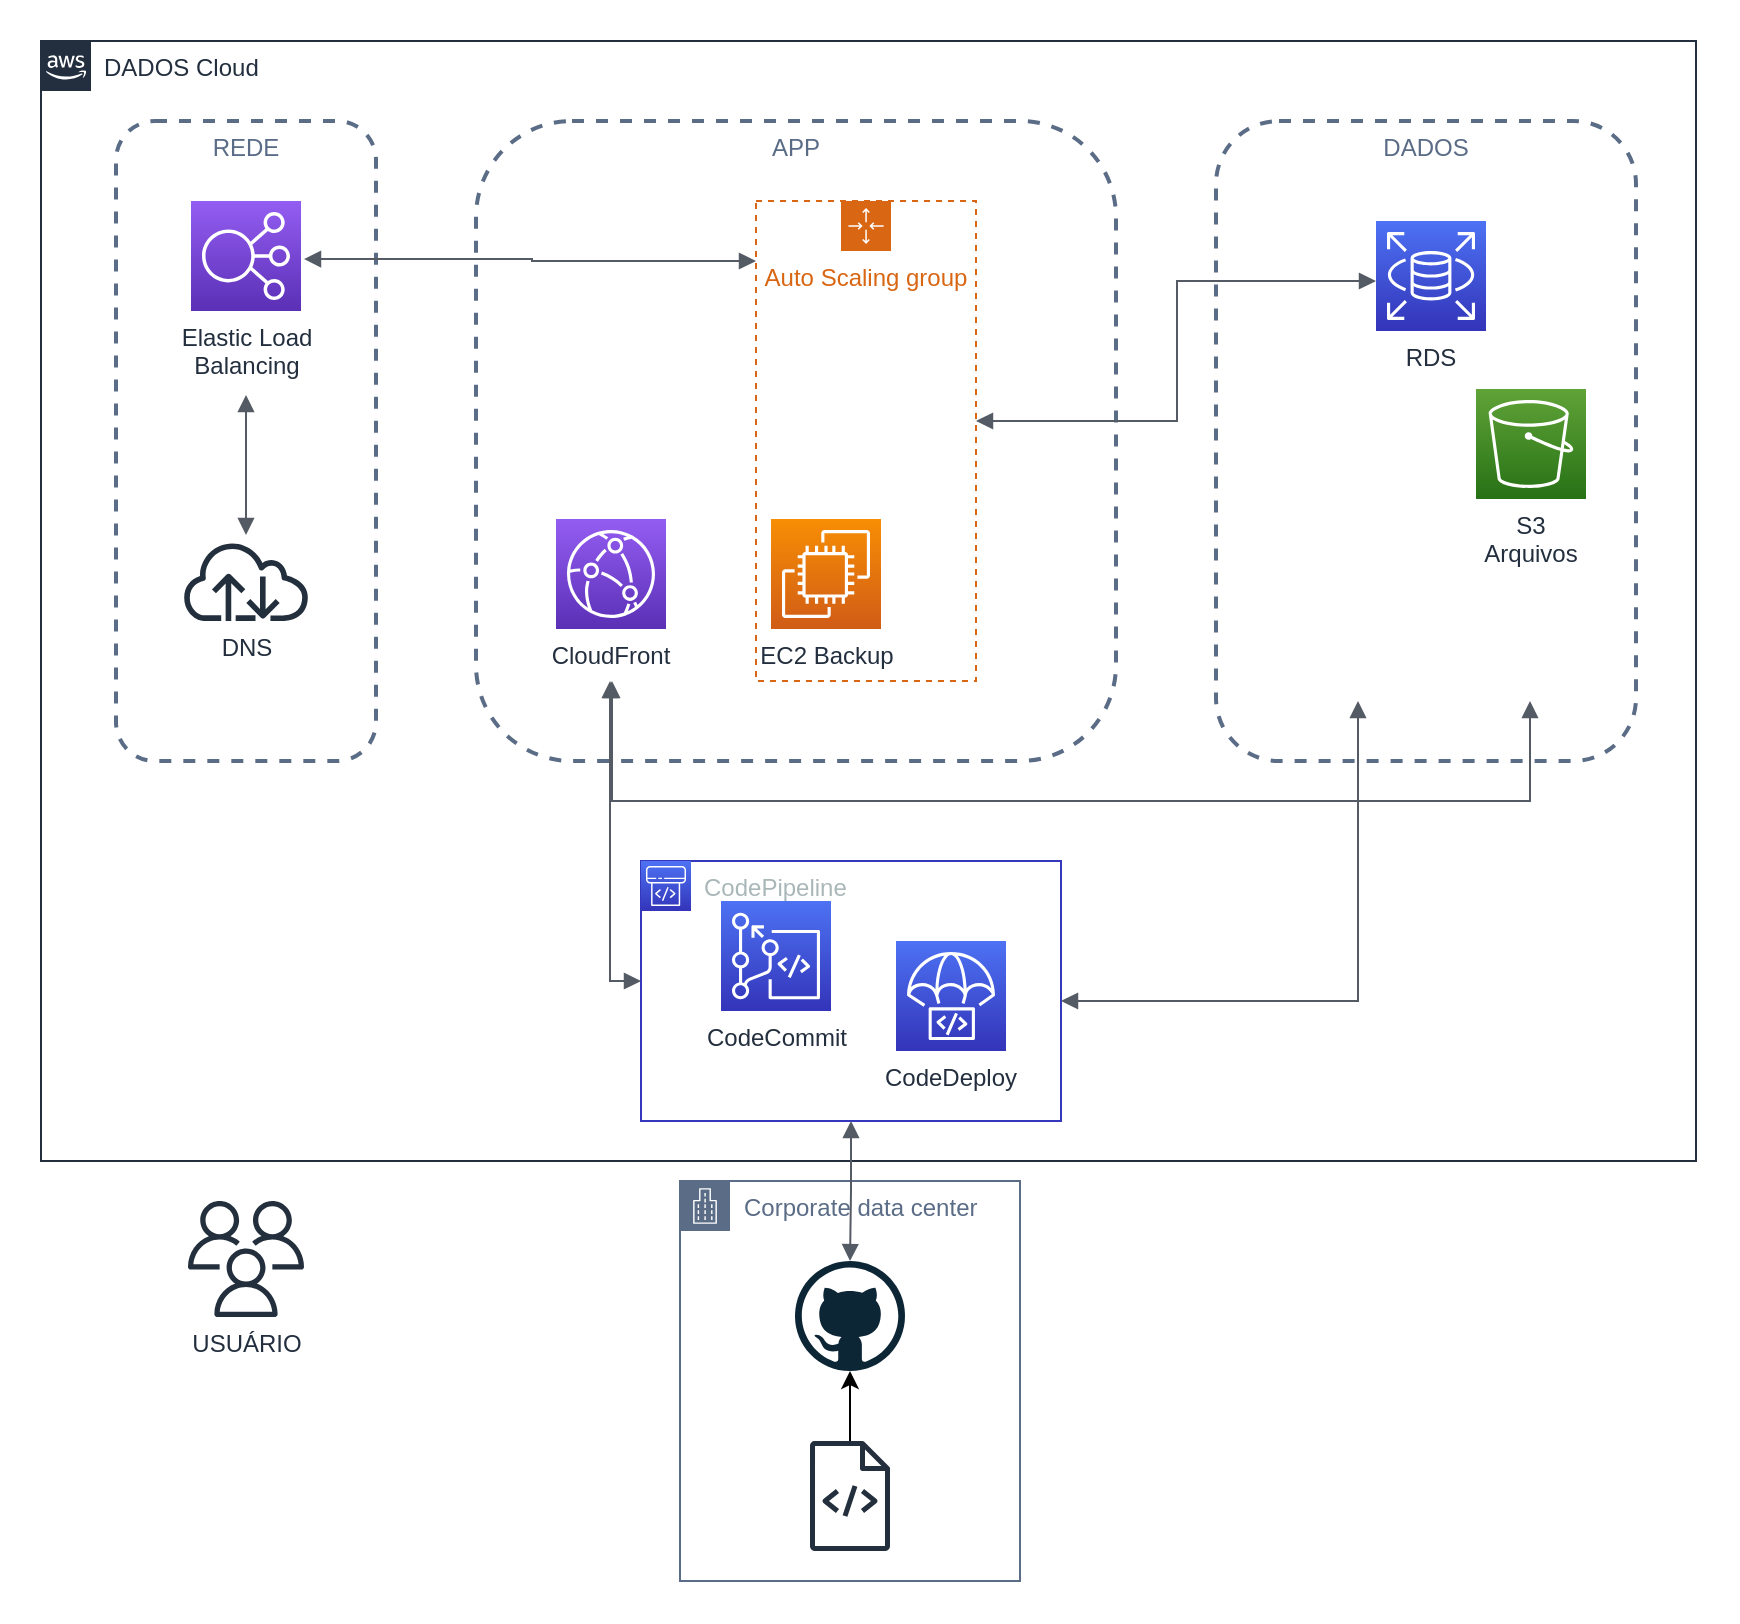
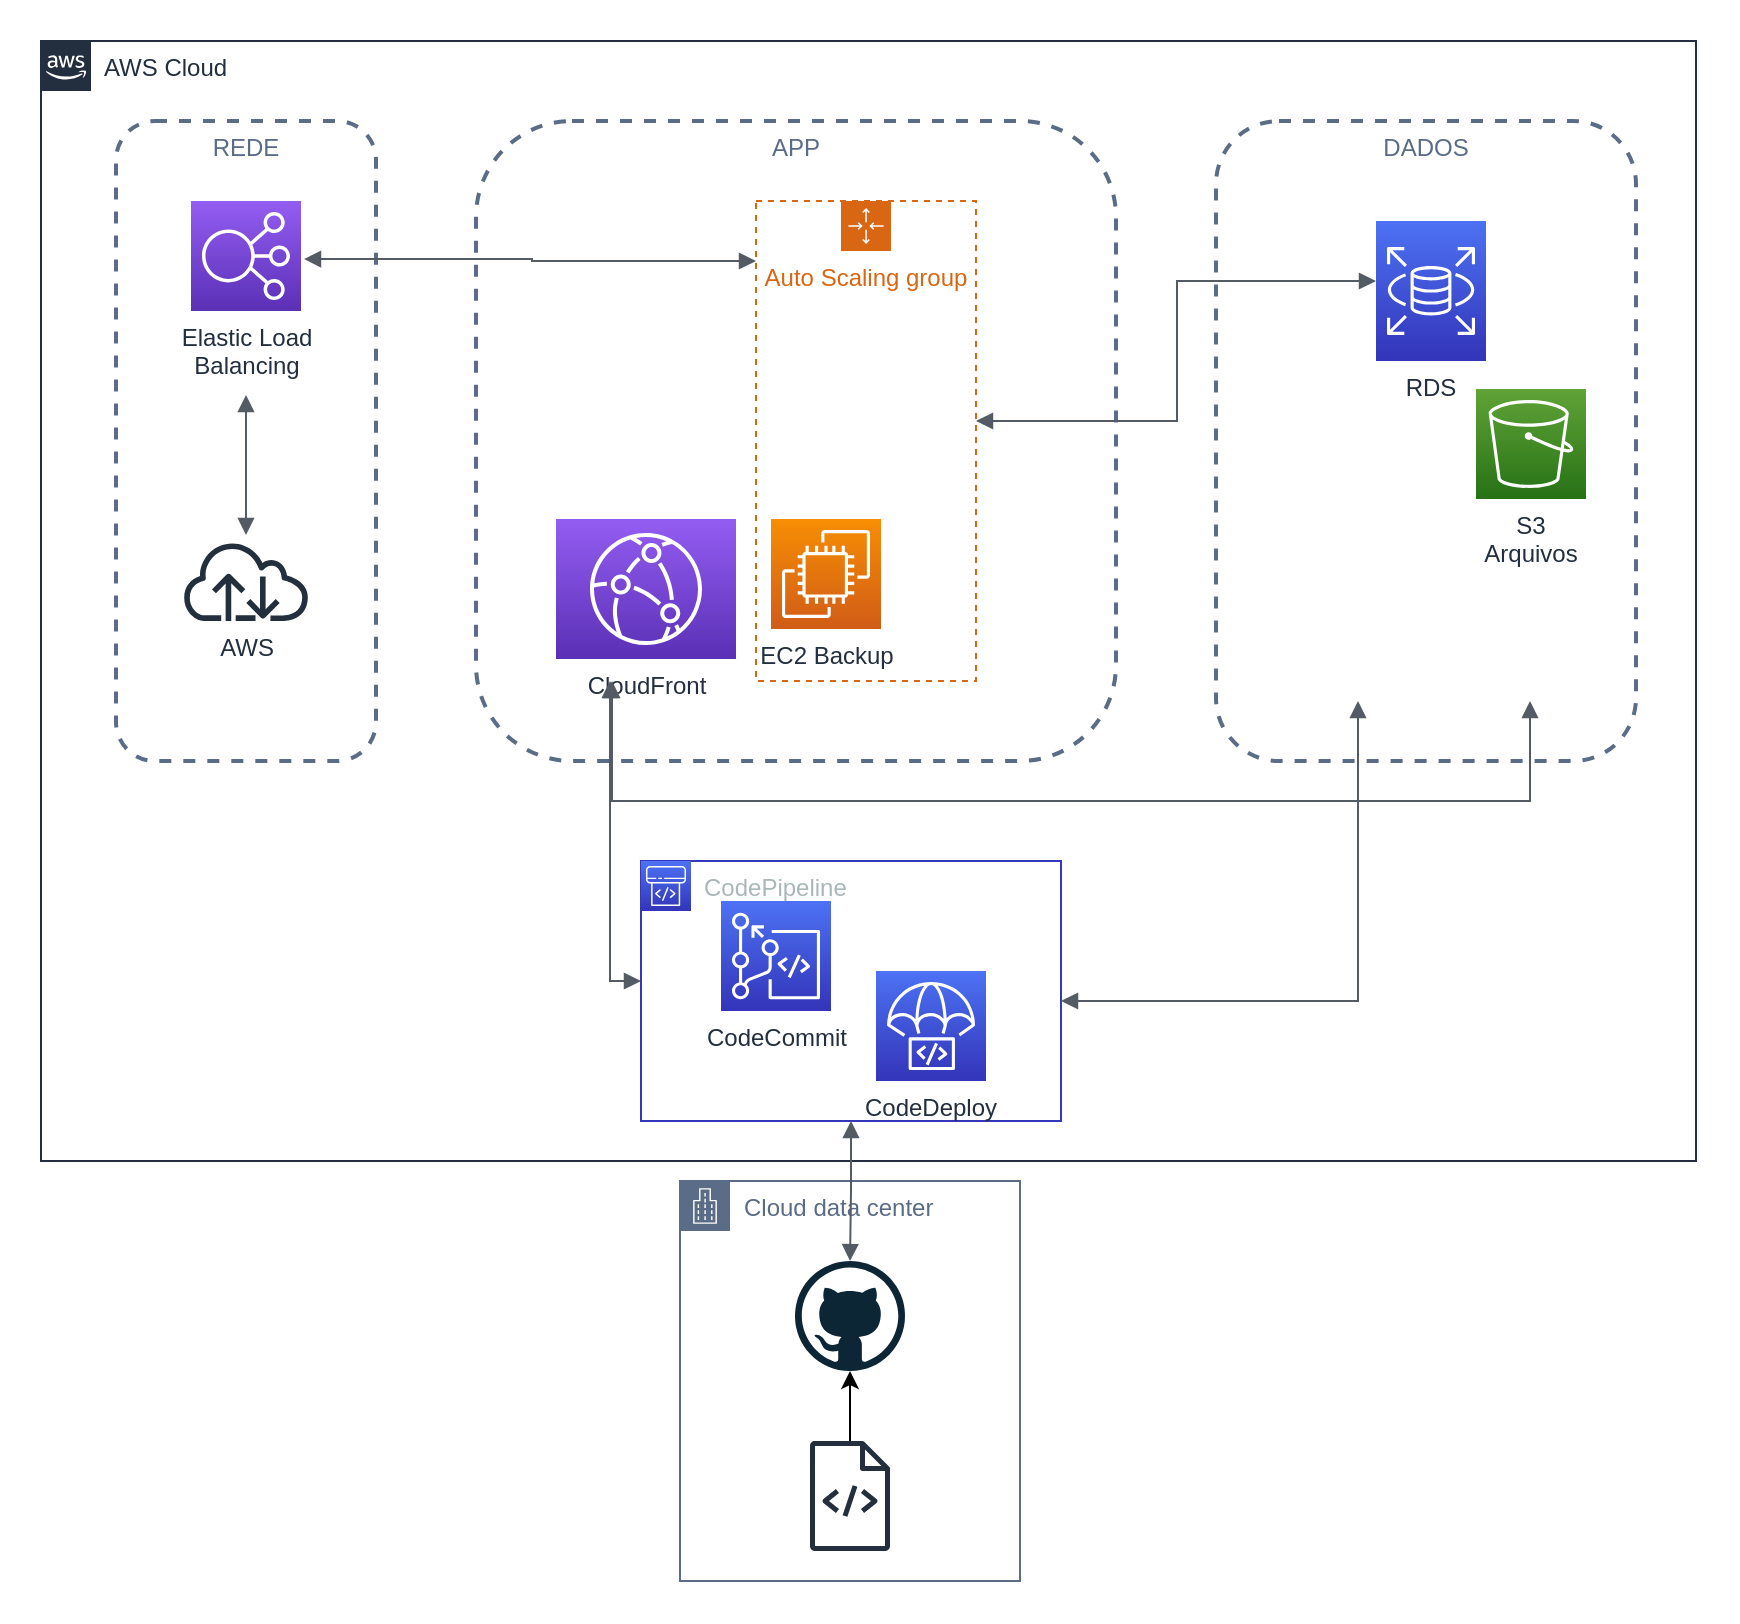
(173, 69) -> (159, 69)
(1431, 276) -> (1431, 291)
(611, 574) -> (646, 589)
(248, 649) -> (248, 649)
(951, 996) -> (931, 1026)
(880, 1209) -> (850, 1209)
(246, 1259) -> none
